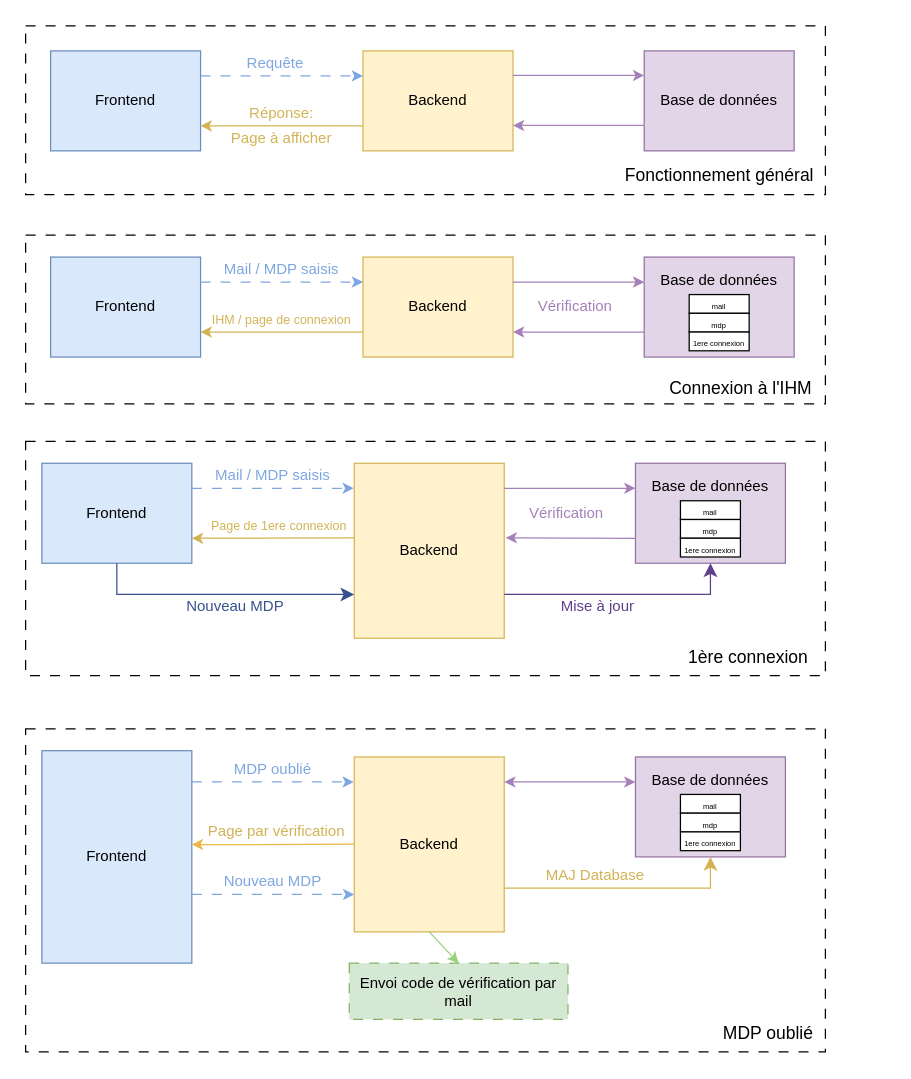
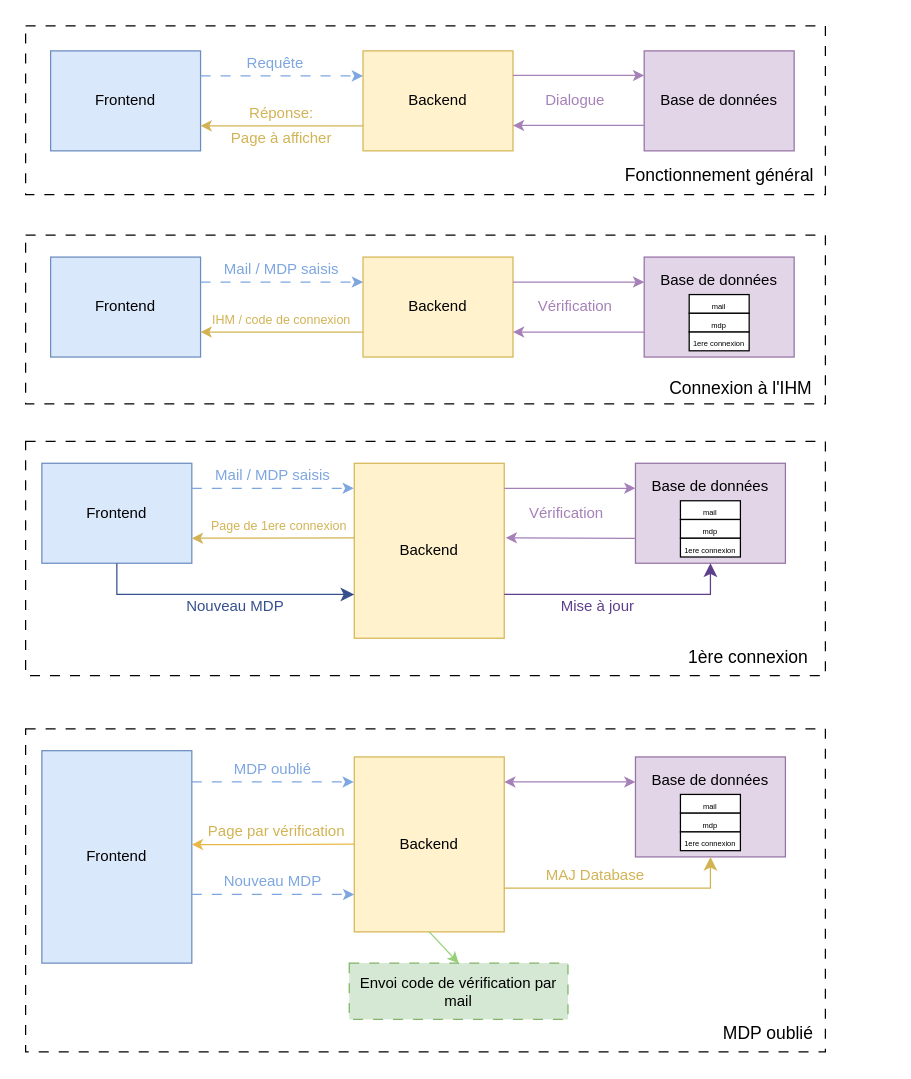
none -> (576, 101)
(282, 319) -> (282, 319)
